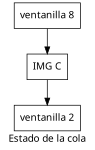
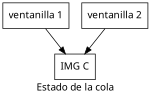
(47, 16) -> (36, 16)
(47, 89) -> (97, 38)
